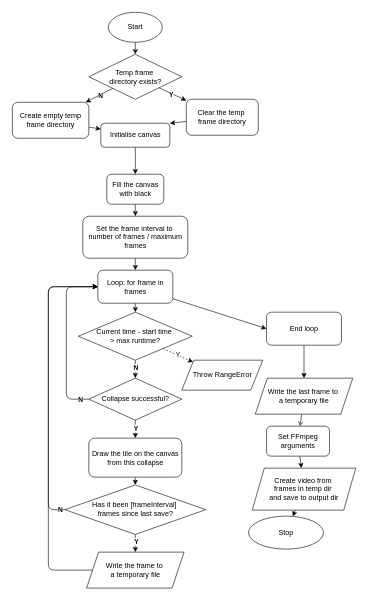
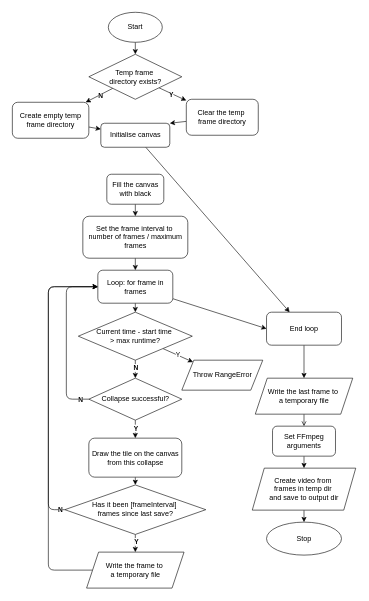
(135, 168) -> (217, 229)
(176, 354) -> (176, 354)
(298, 441) -> (304, 441)
(286, 533) -> (304, 539)
